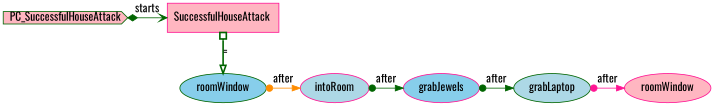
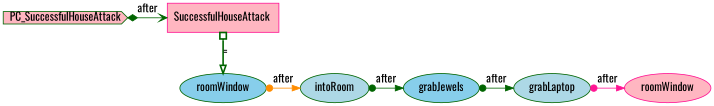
(148, 9) -> (148, 9)
(335, 88) -> (335, 88)
(441, 88) -> (441, 88)
